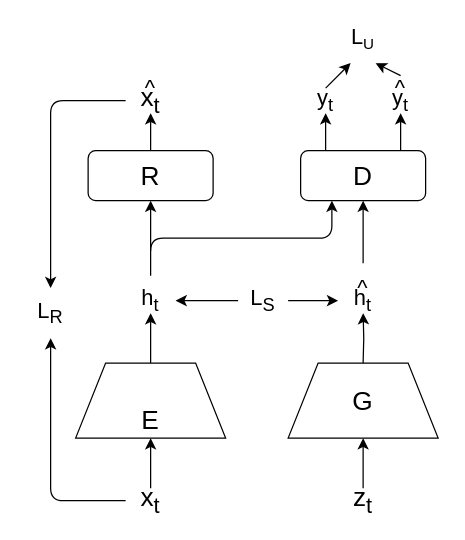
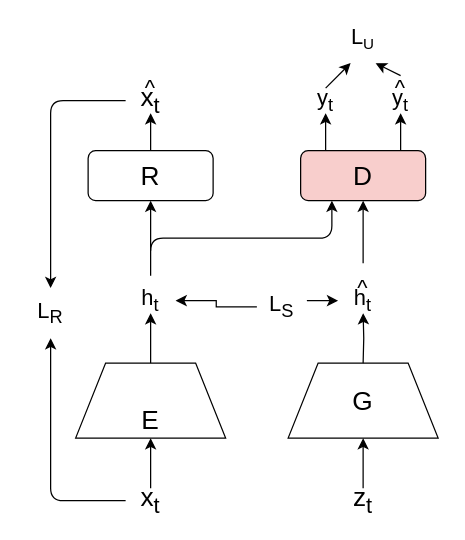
(363, 176) -> (363, 176)
(263, 301) -> (282, 307)
